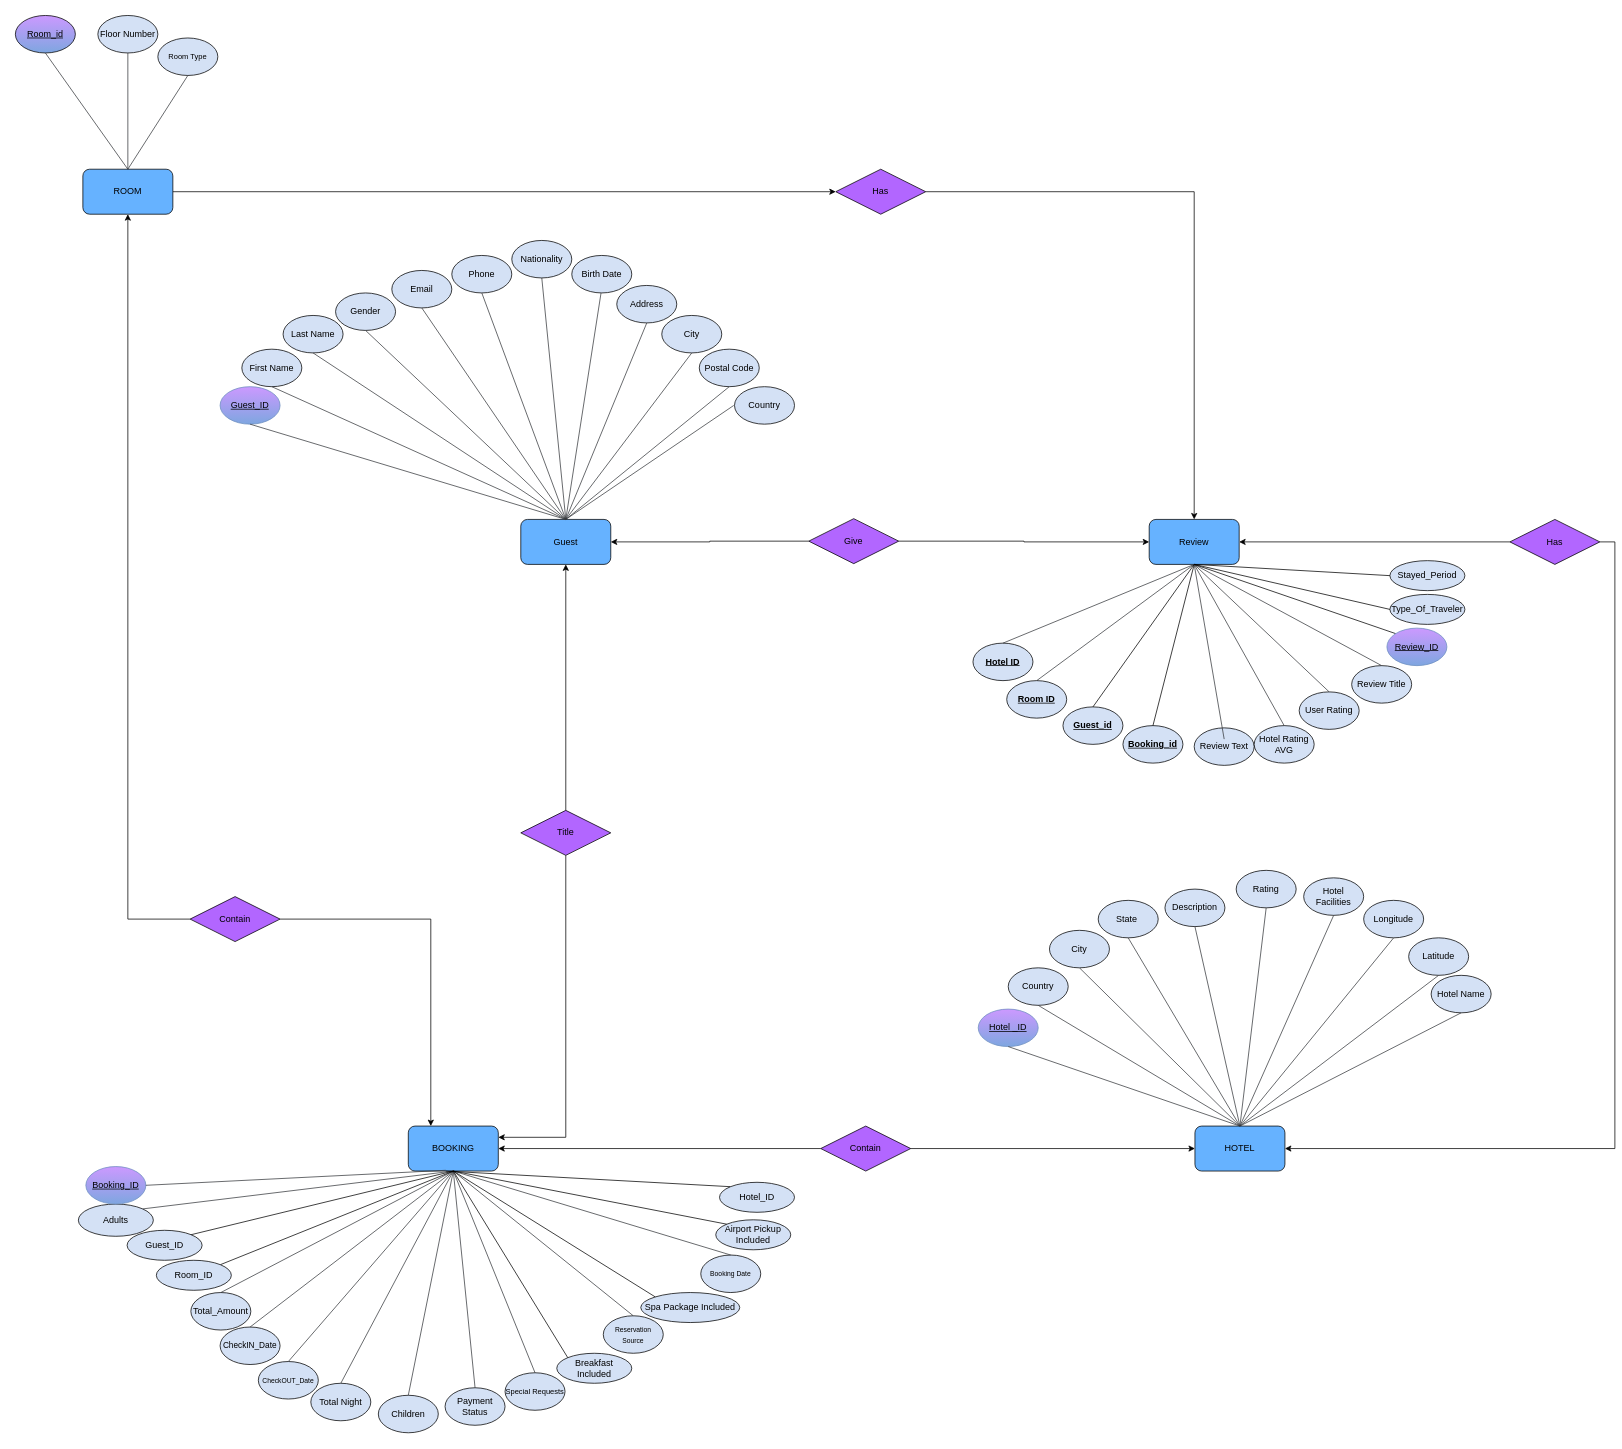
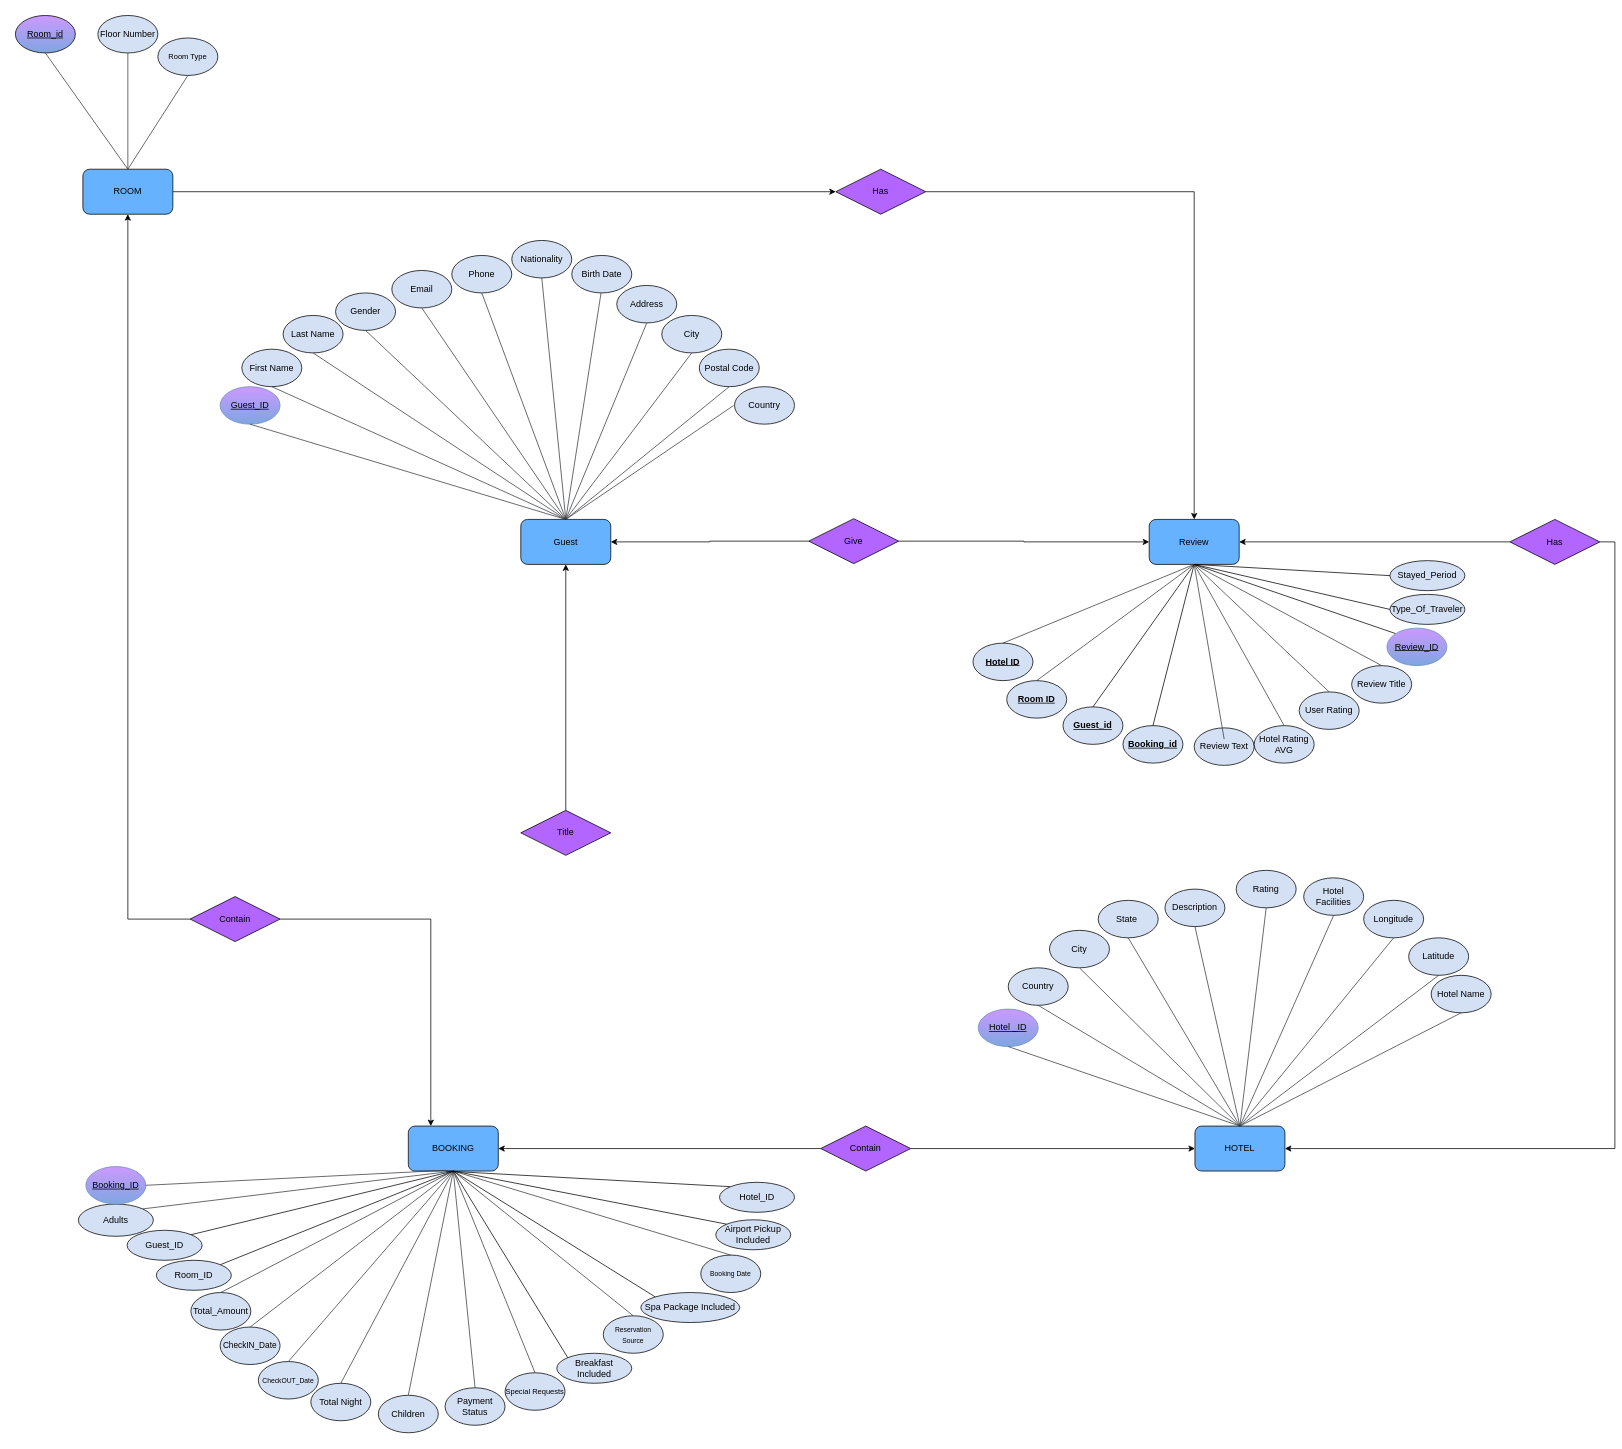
(566, 1027) -> none
